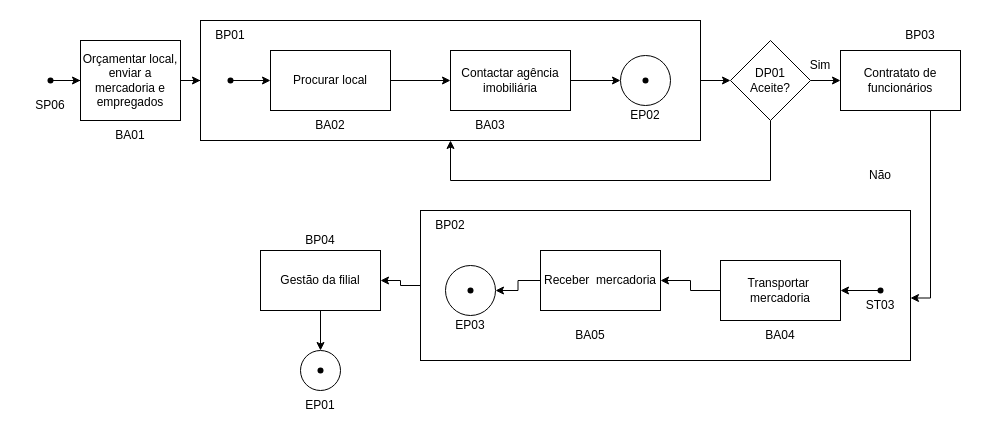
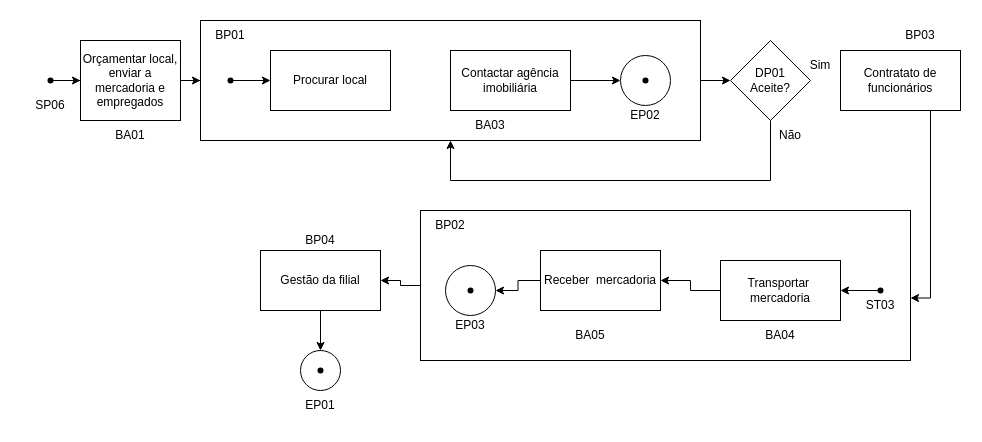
(417, 81) -> none
(830, 81) -> none
(331, 126) -> none
(881, 176) -> (791, 136)
